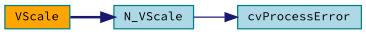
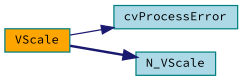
(209, 17) -> (86, 32)
